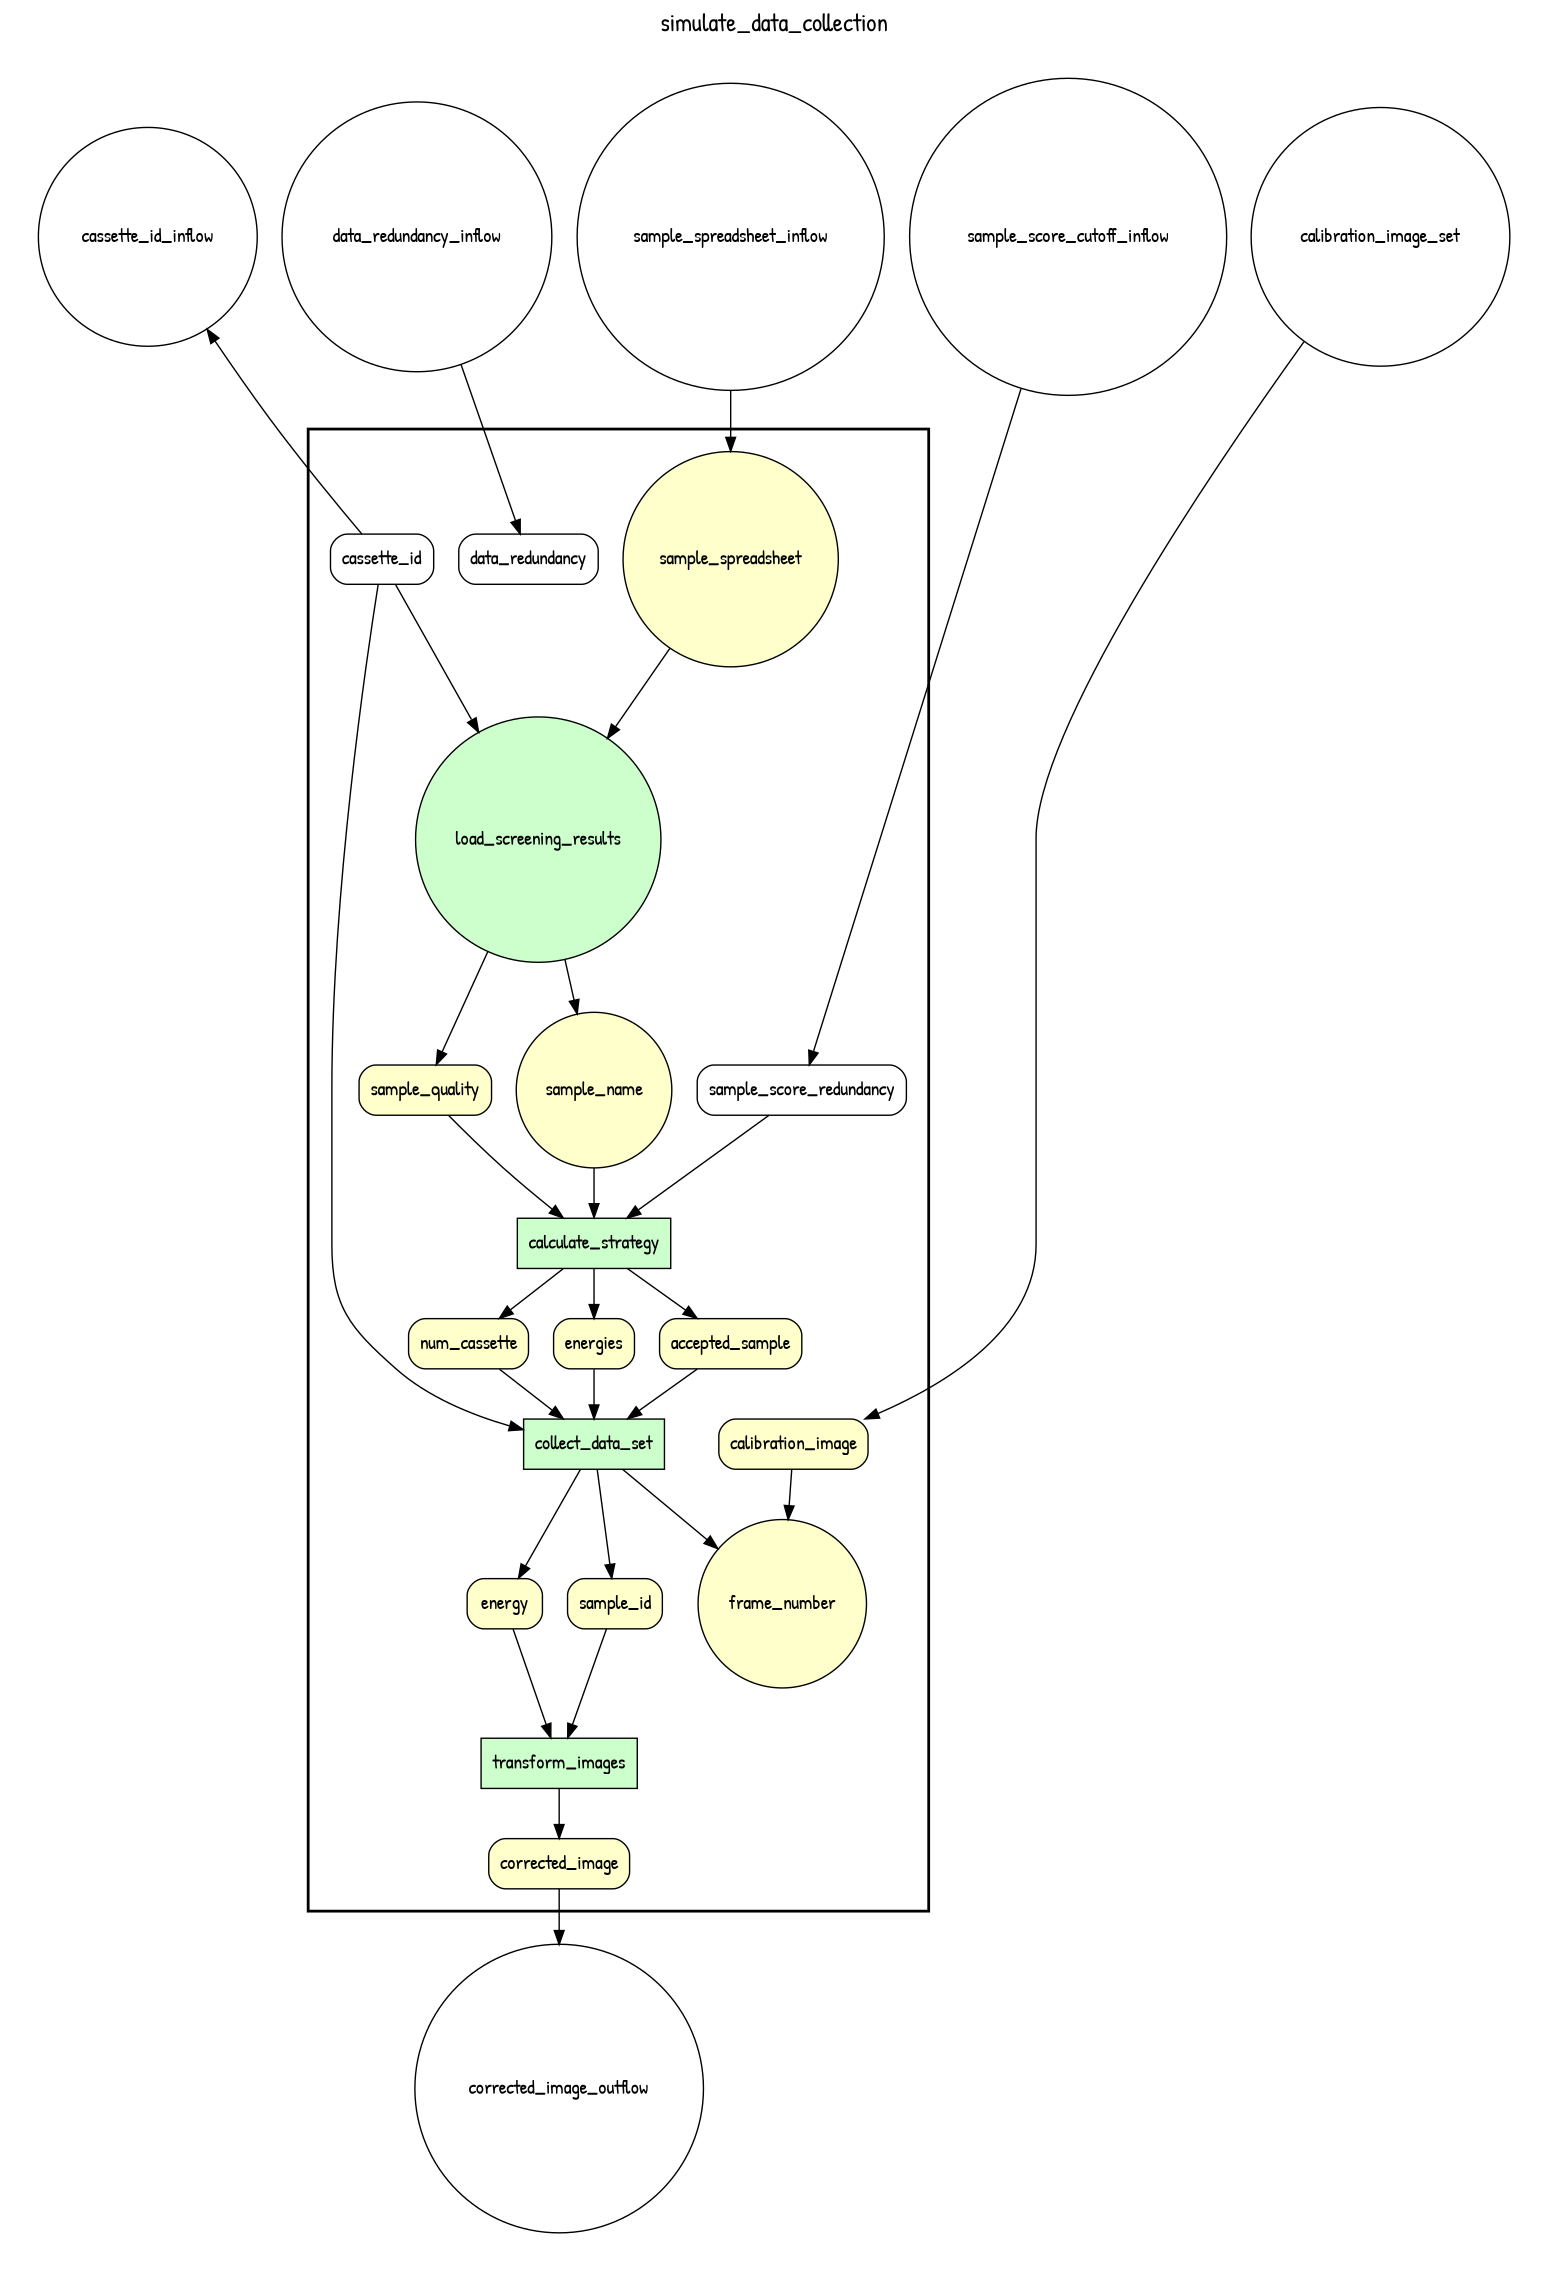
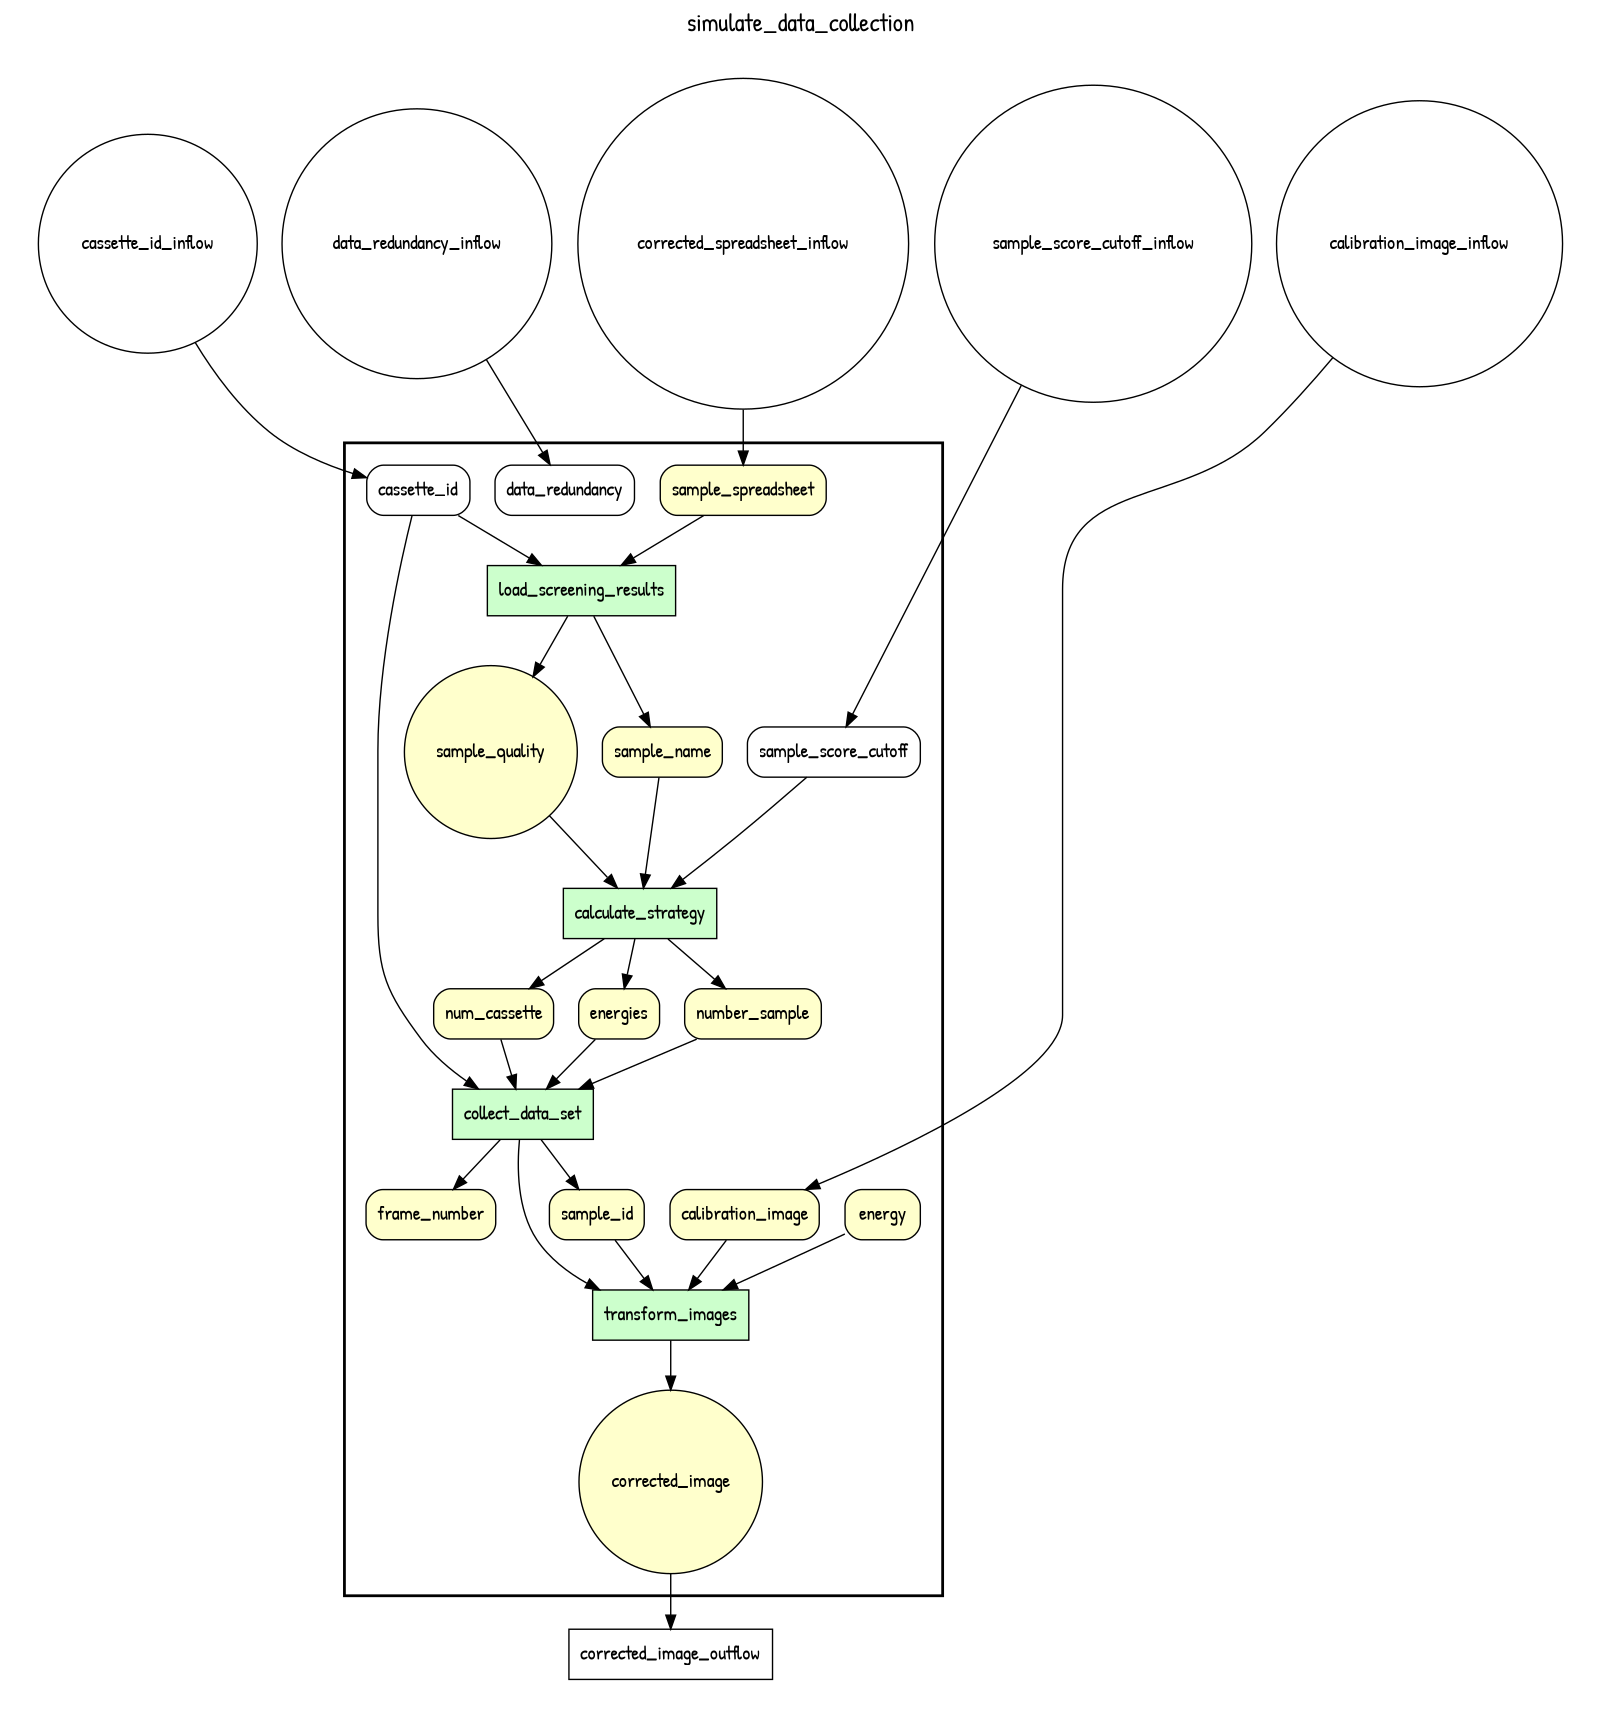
(731, 237) -> (743, 244)
(1381, 237) -> (1420, 244)
(286, 440) -> (246, 410)
(731, 559) -> (743, 490)
(538, 840) -> (581, 591)
(425, 1090) -> (491, 752)
(594, 1090) -> (662, 752)
(802, 1090) -> (834, 752)
(731, 1344) -> (753, 1014)
(790, 1487) -> (712, 1259)
(553, 1518) -> (529, 1224)
(782, 1604) -> (431, 1215)
(559, 1864) -> (671, 1482)
(559, 2089) -> (671, 1654)
